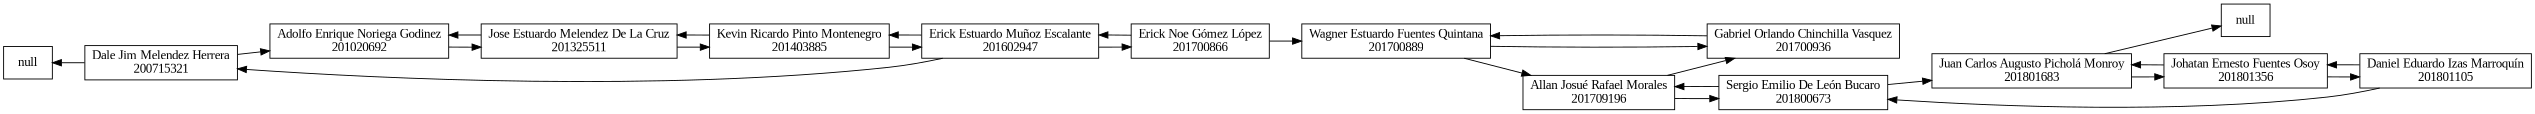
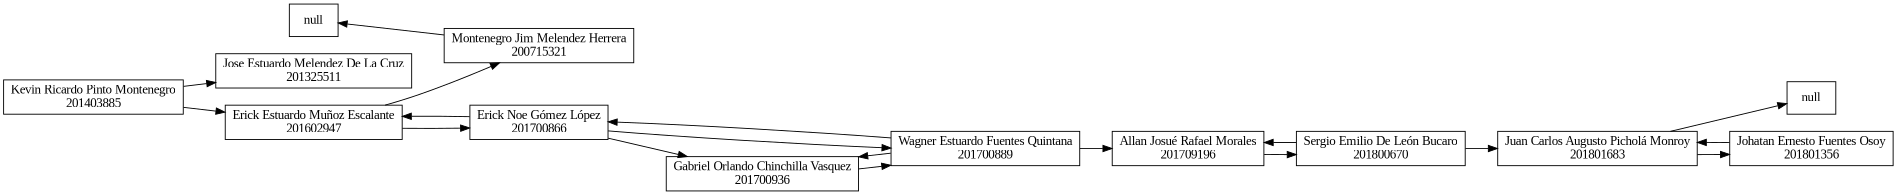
(910, 35) -> none
(359, 41) -> none
(689, 47) -> none
(161, 63) -> (539, 46)
(1697, 68) -> (643, 146)
(2446, 71) -> none
(1803, 93) -> (1381, 149)
none -> (754, 129)
